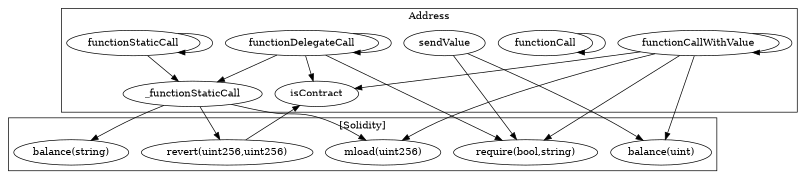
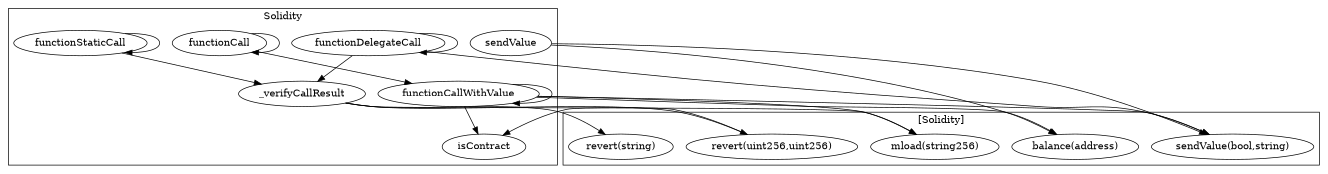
(429, 17) -> (283, 17)
(308, 65) -> none
none -> (330, 67)
(193, 94) -> (302, 94)
(71, 152) -> (621, 147)
(383, 152) -> (935, 147)
(526, 152) -> (1233, 147)
(661, 152) -> (1075, 147)
